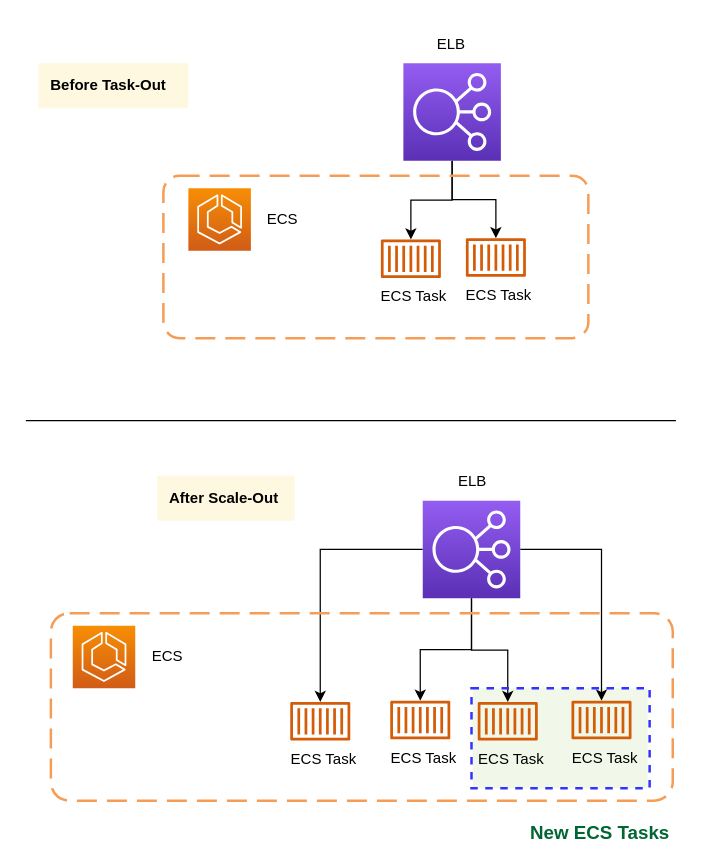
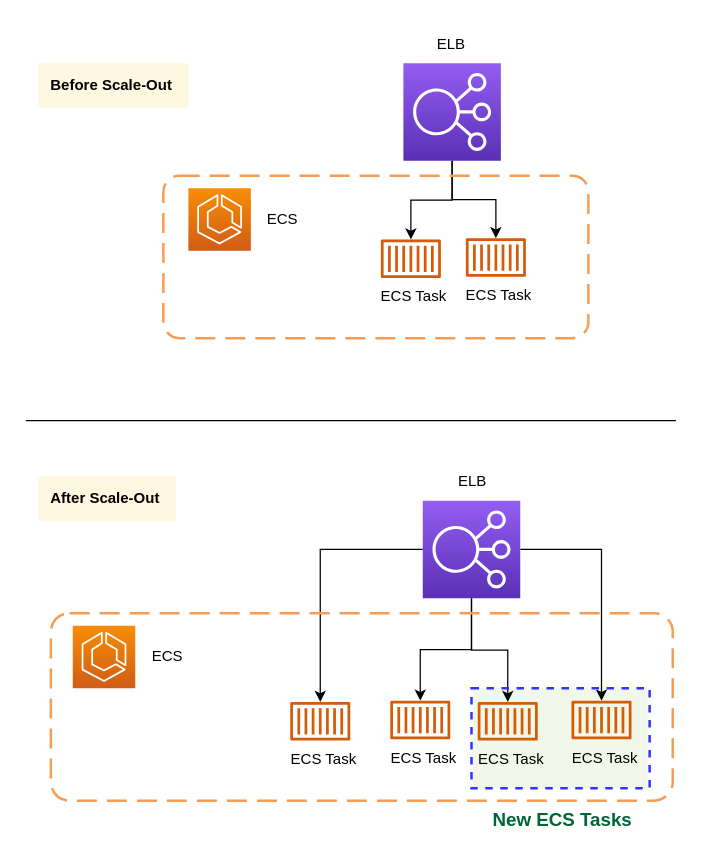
(112, 86) -> (114, 86)
(226, 498) -> (107, 498)
(599, 832) -> (561, 819)
